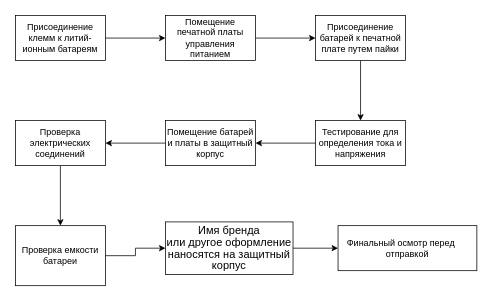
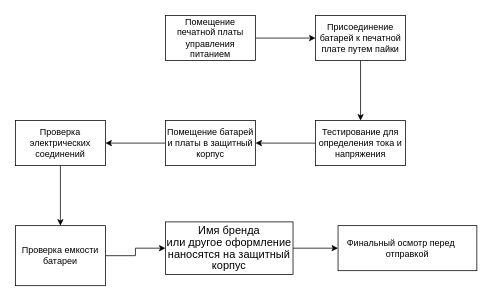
(60, 38) -> none
(159, 38) -> none
